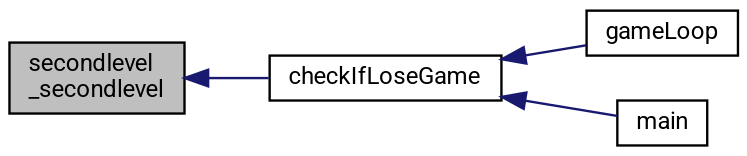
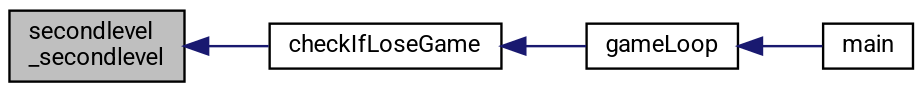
(571, 108) -> (793, 46)
